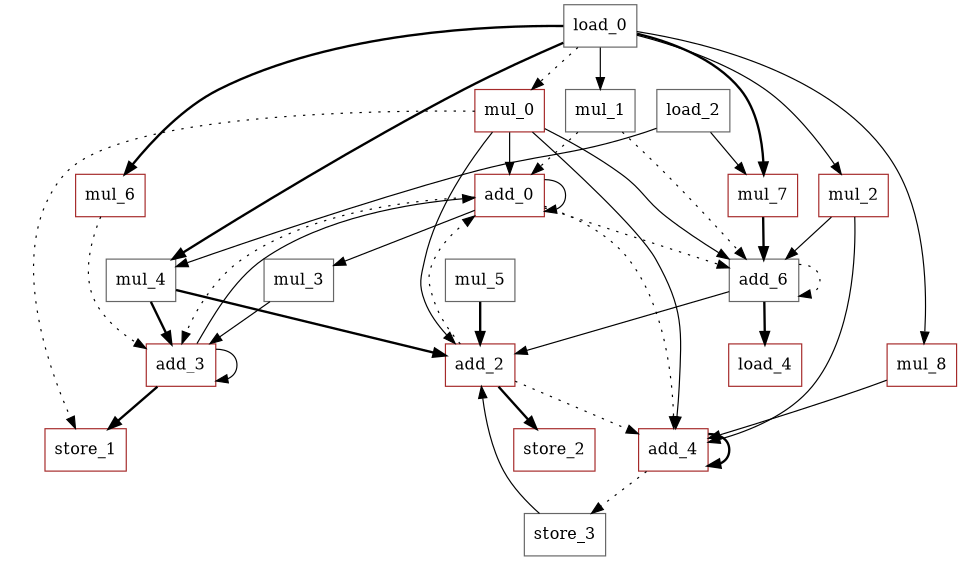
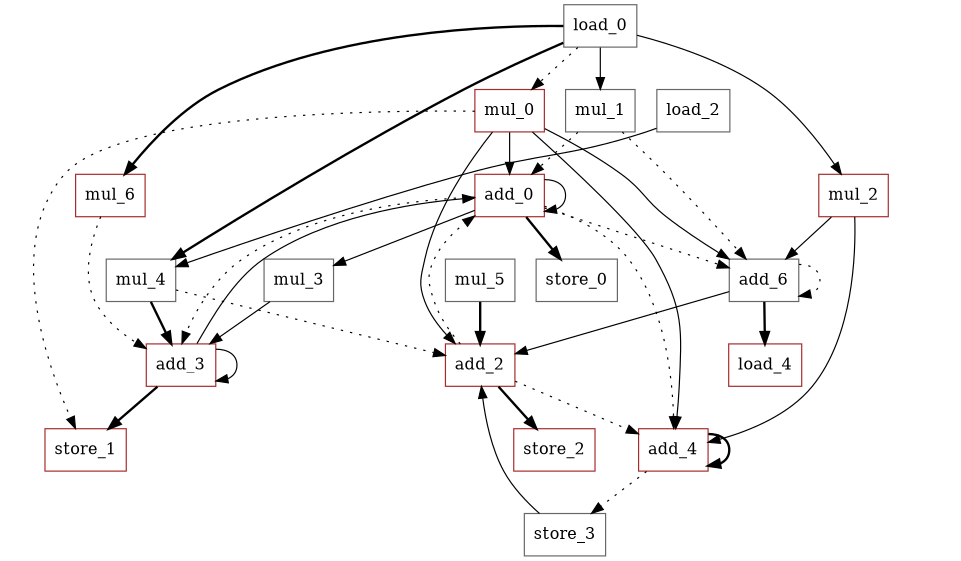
(763, 196) -> none
none -> (577, 280)
(305, 321) -> (305, 321)
(922, 365) -> none
